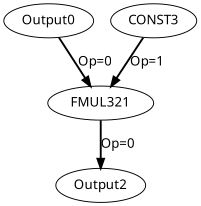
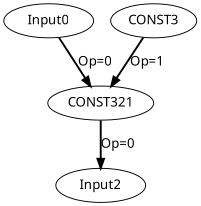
(49, 21) -> (49, 21)
(101, 103) -> (101, 103)
(101, 185) -> (101, 185)
